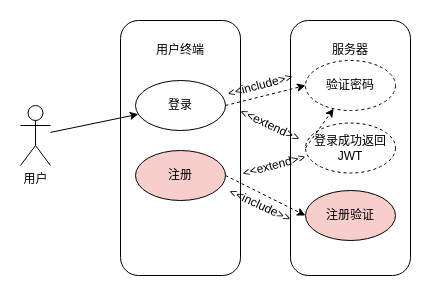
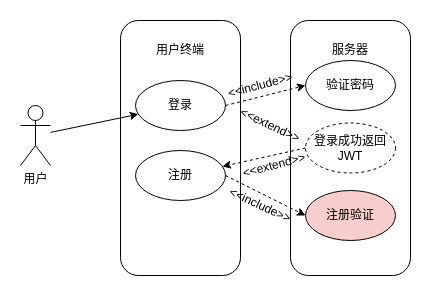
(351, 86) -> (351, 86)
(317, 131) -> (267, 157)
(181, 176) -> (181, 176)
